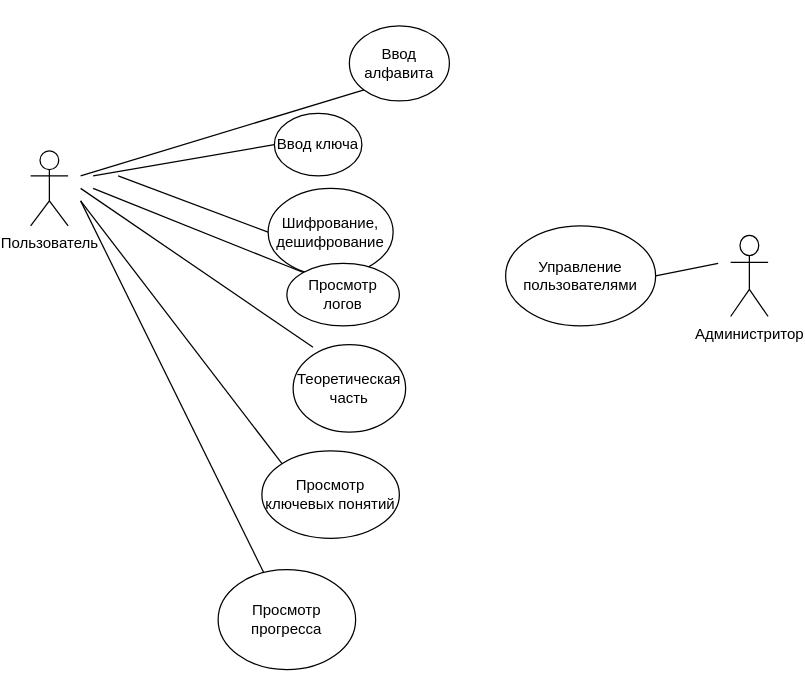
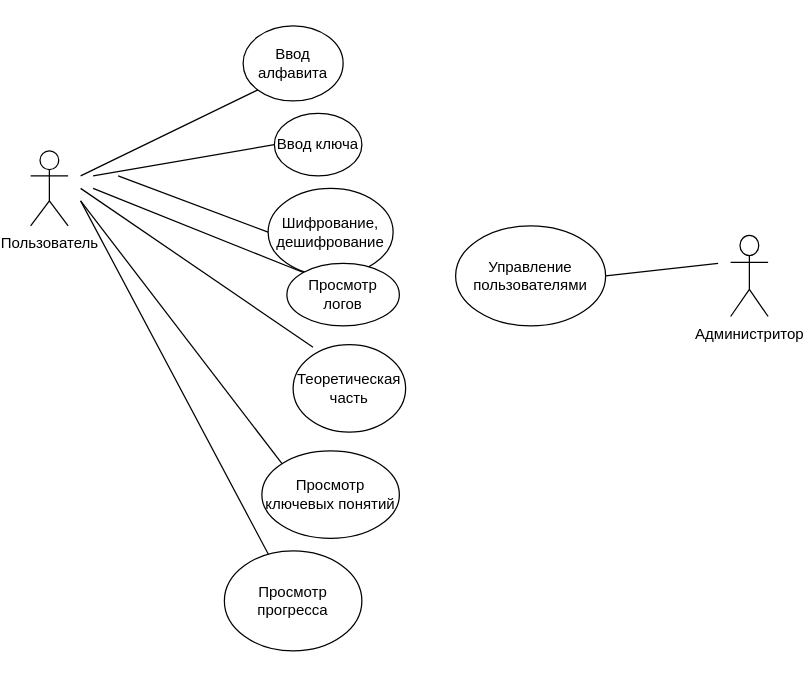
(399, 63) -> (293, 63)
(581, 276) -> (531, 276)
(287, 619) -> (293, 601)
